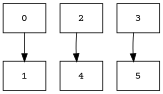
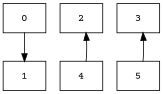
(76, 43) -> (87, 51)
(133, 43) -> (144, 51)
